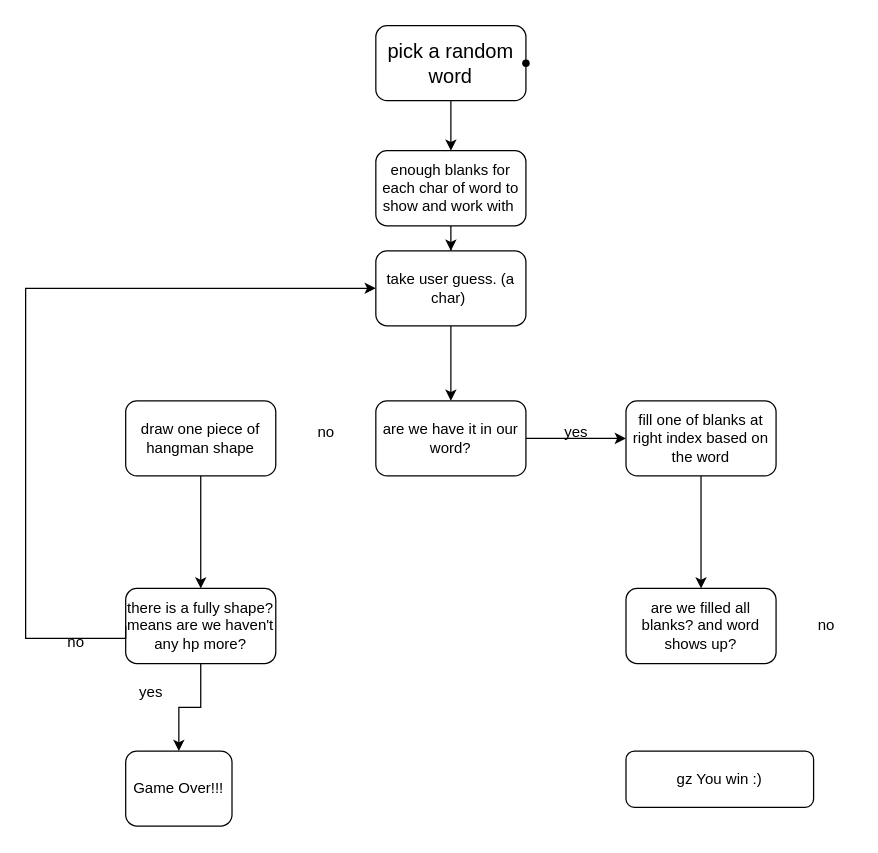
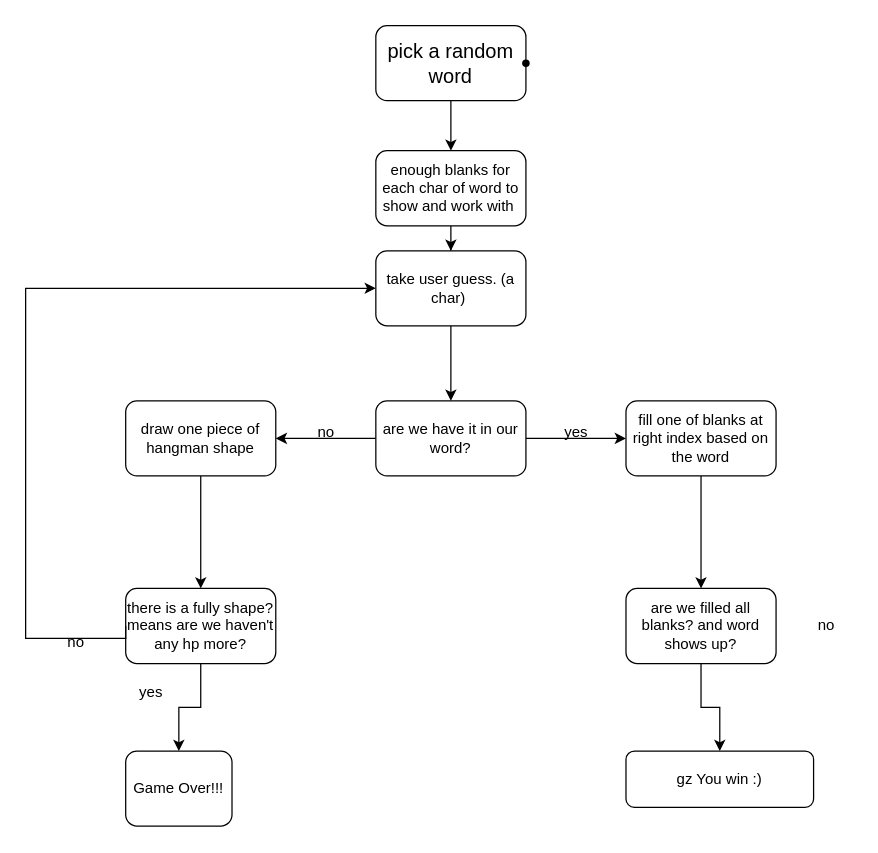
none -> (330, 438)
none -> (706, 707)
